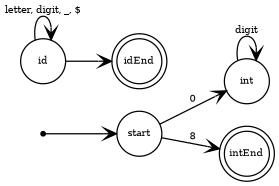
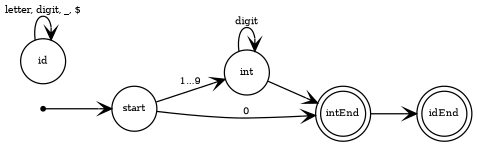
(82, 61) -> (387, 114)
none -> (287, 90)
(193, 99) -> (191, 82)
(193, 137) -> (247, 112)
